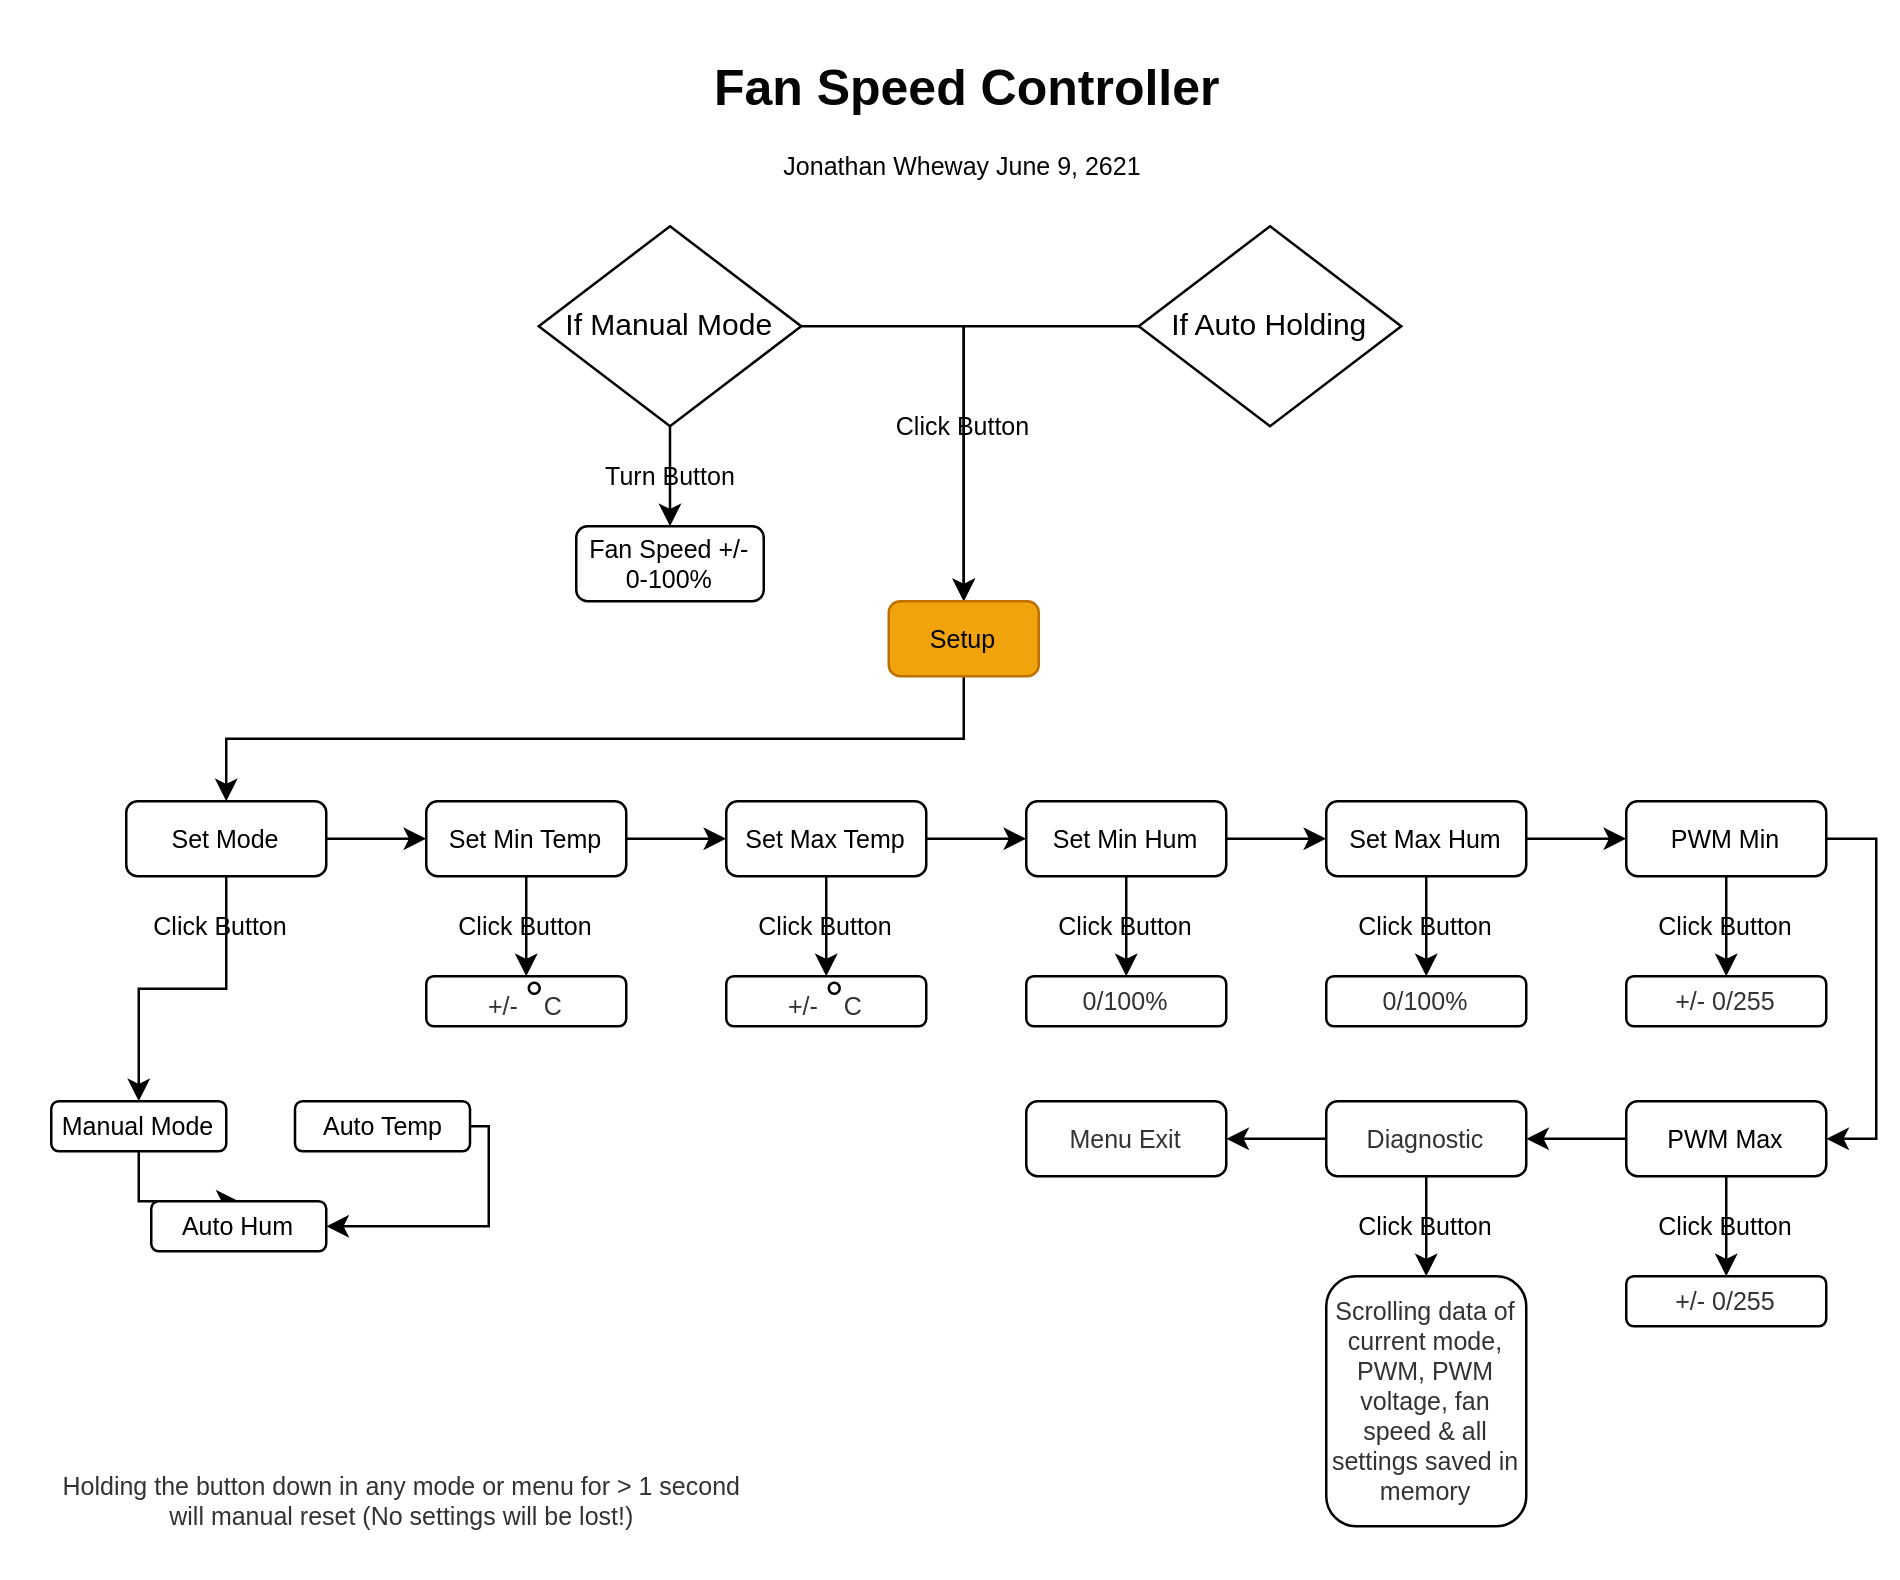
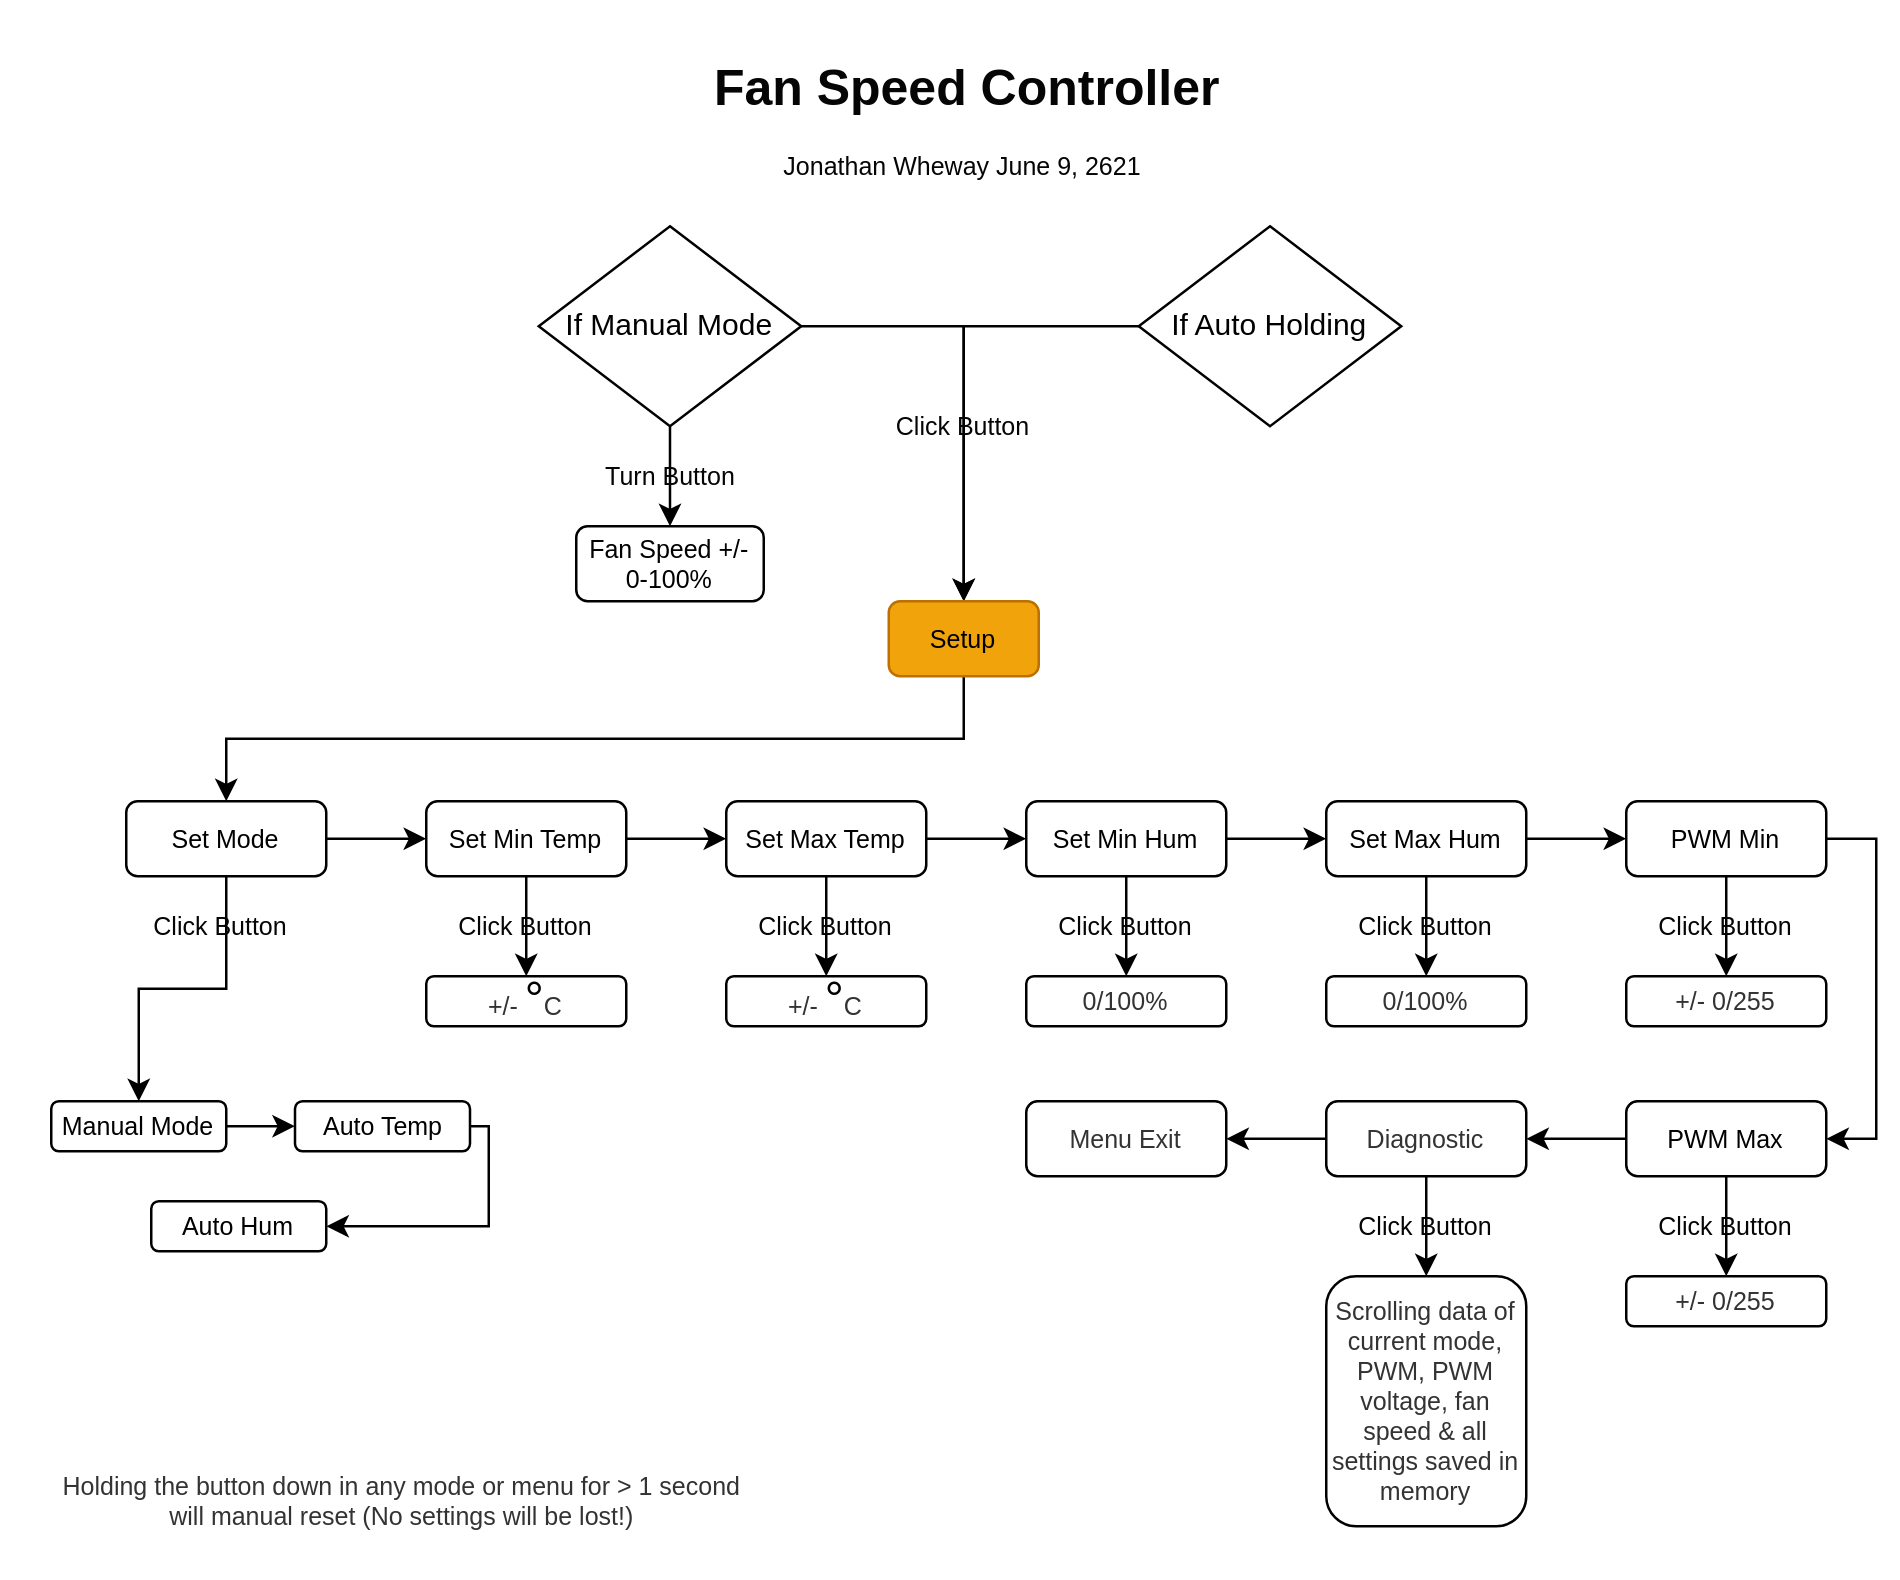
(139, 1185) -> (269, 1126)
